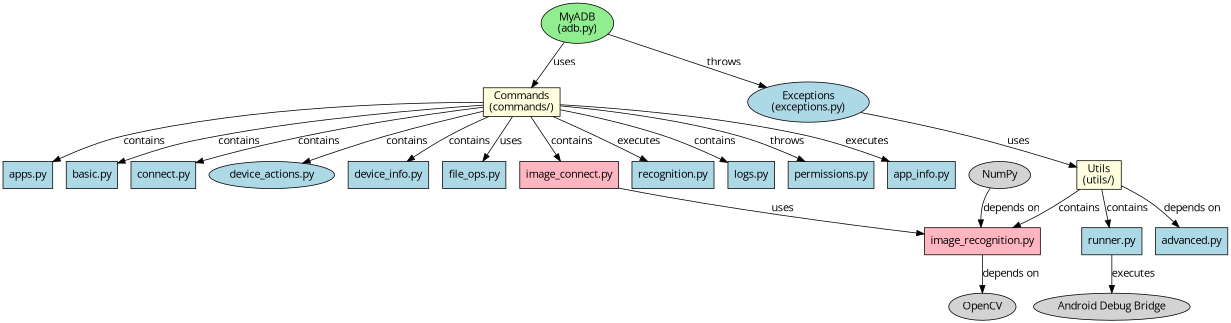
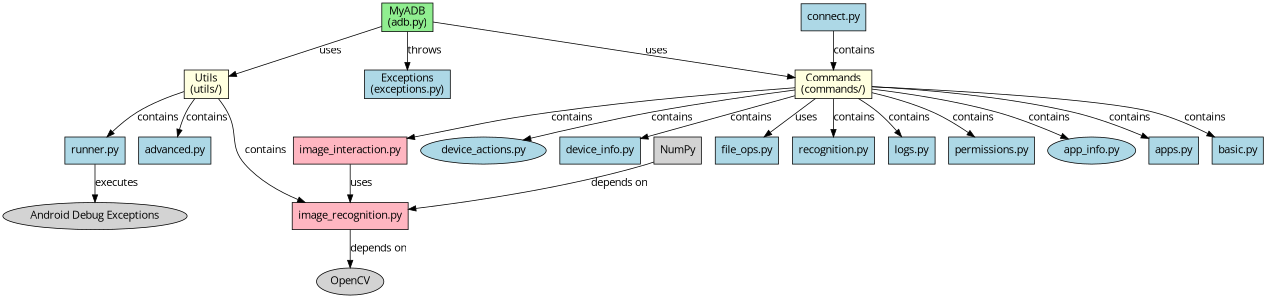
(577, 23) -> (407, 17)
(808, 102) -> (407, 84)
(342, 129) -> (833, 47)
(966, 135) -> (309, 50)
(639, 142) -> (854, 118)
(787, 142) -> (973, 118)
(867, 142) -> (1049, 118)
(569, 175) -> (350, 151)
(921, 175) -> (1092, 151)
(1000, 175) -> (678, 151)
(1192, 209) -> (207, 118)
(1112, 307) -> (95, 216)
